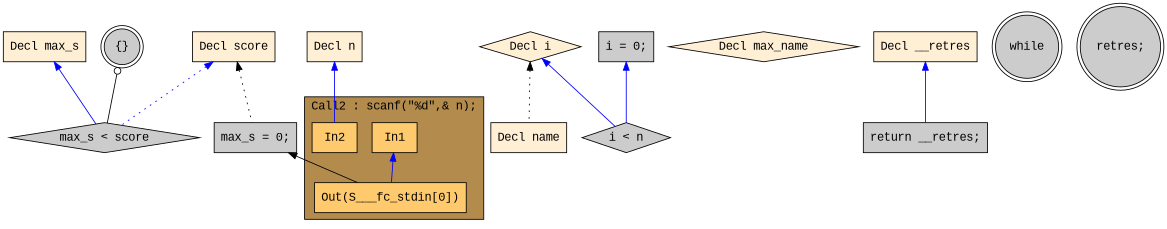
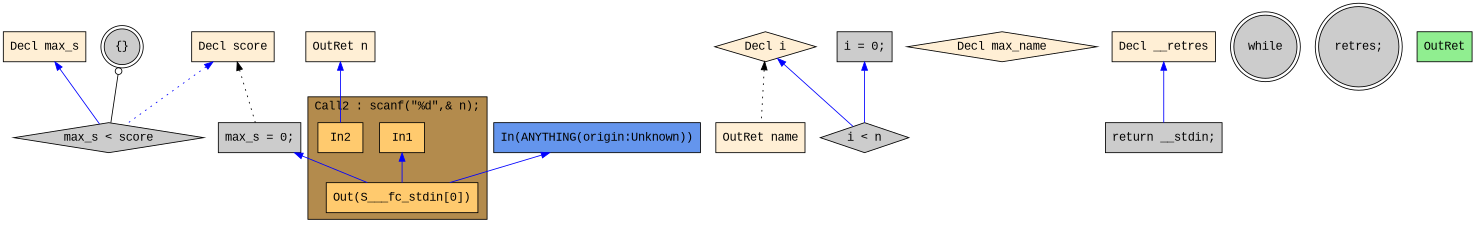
(335, 47) -> (340, 47)
none -> (1445, 47)
(529, 138) -> (760, 138)
none -> (597, 138)
(925, 138) -> (1164, 138)
(327, 169) -> (335, 169)
